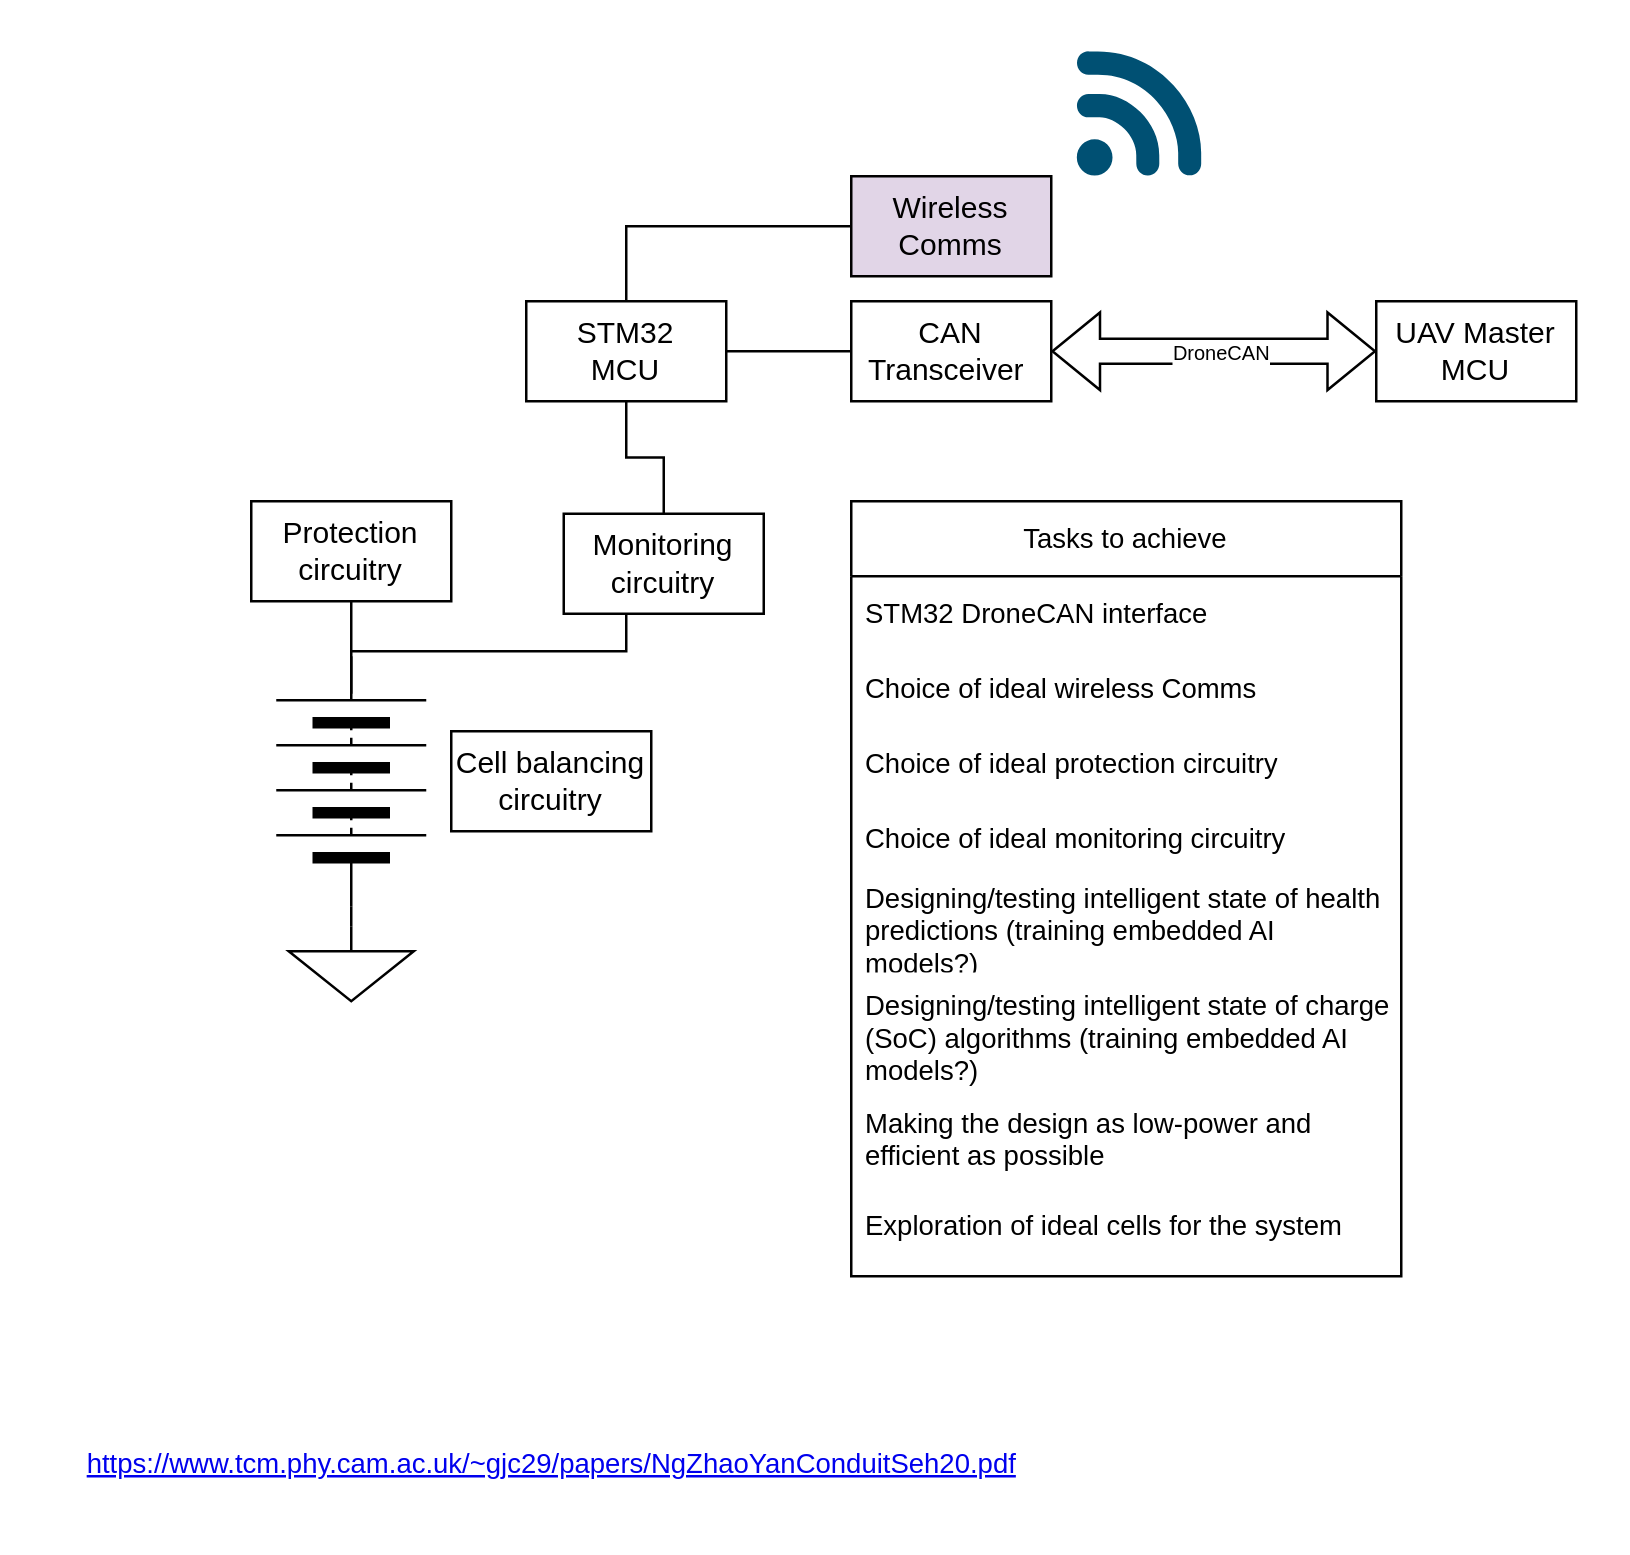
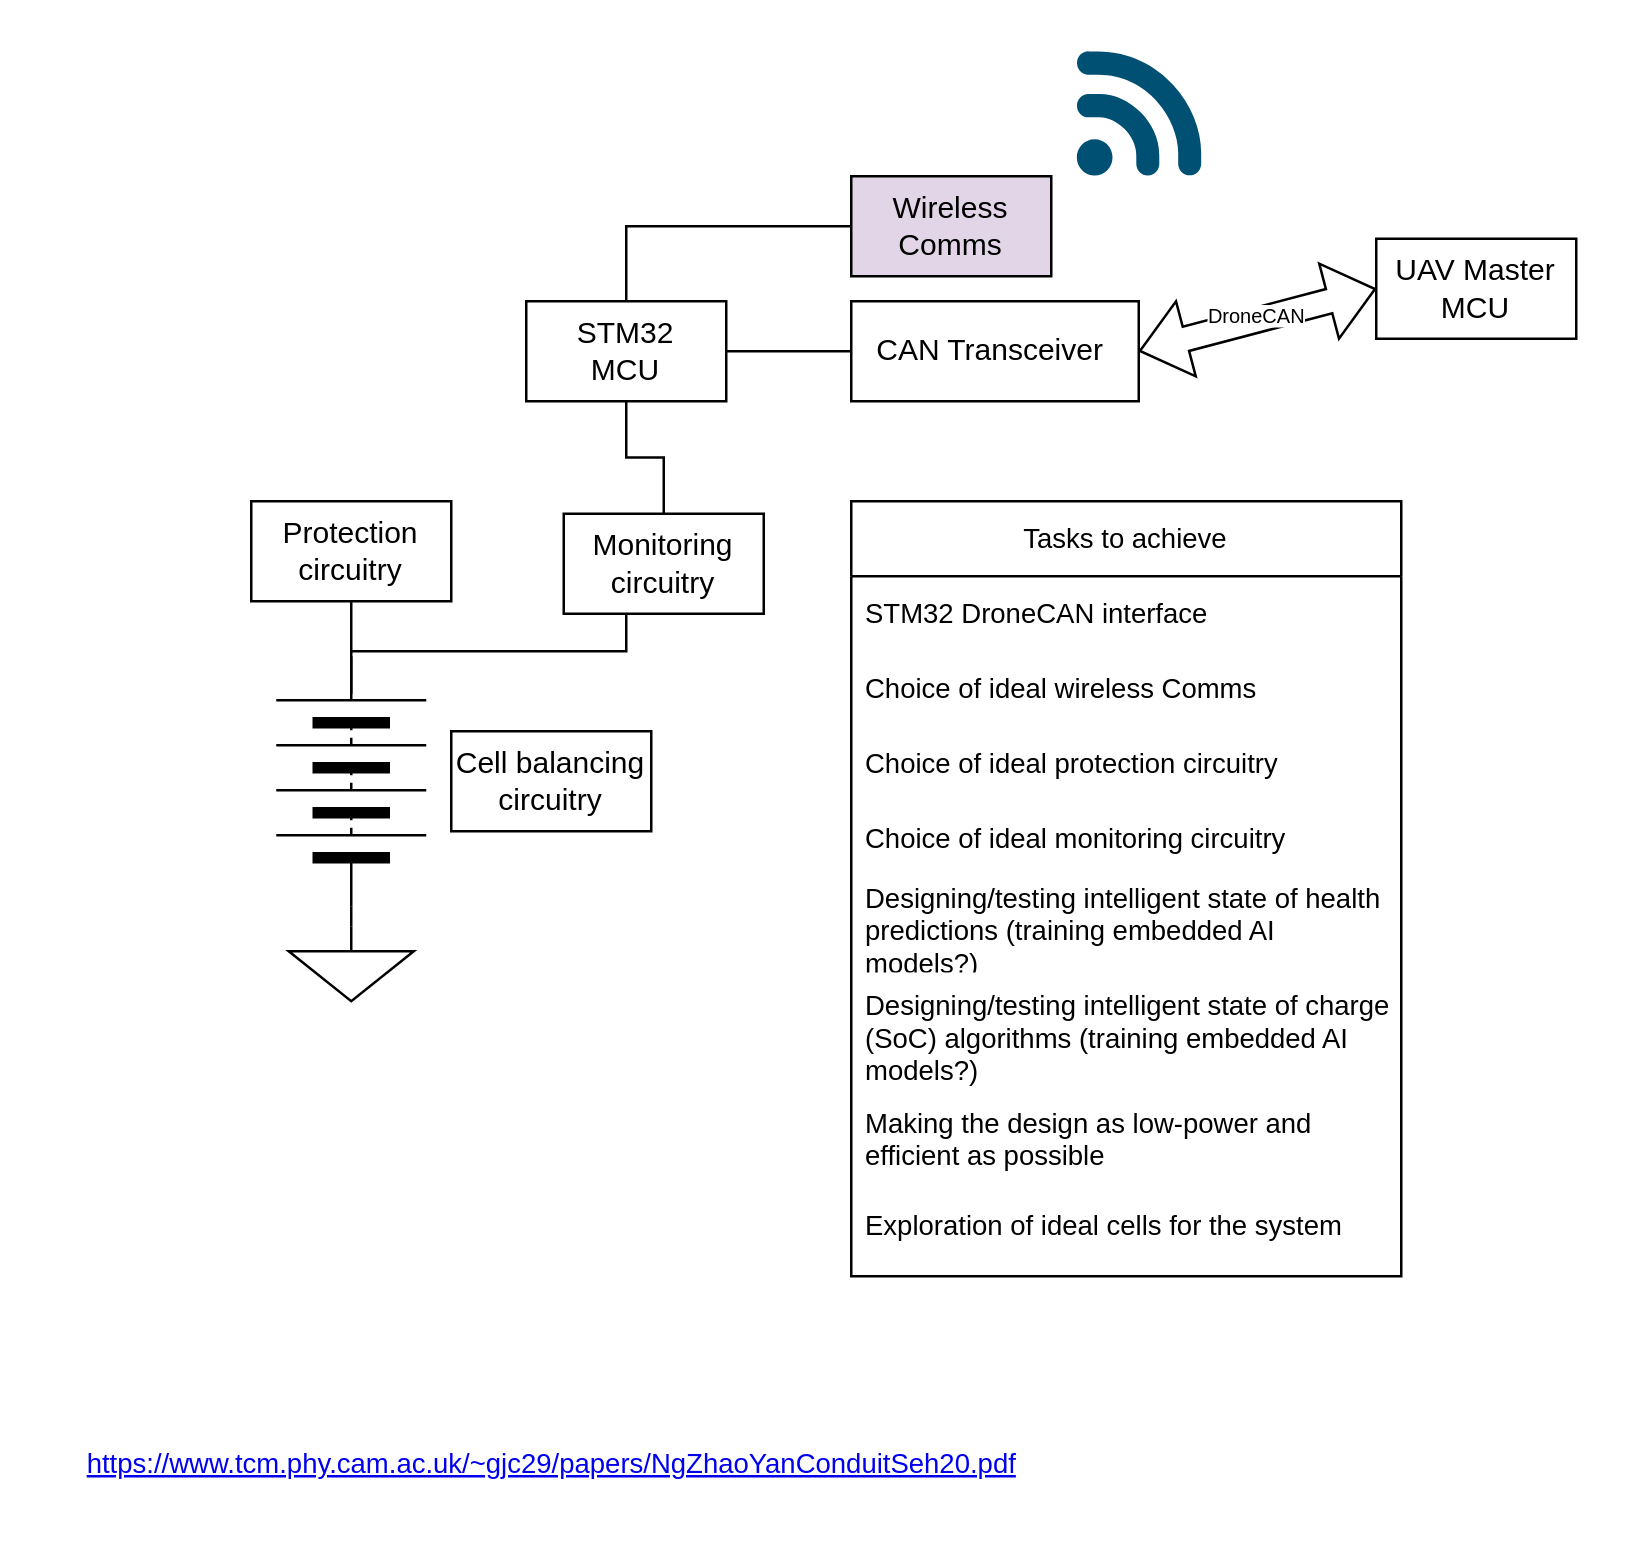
(951, 351) -> (995, 351)
(1476, 351) -> (1476, 289)
